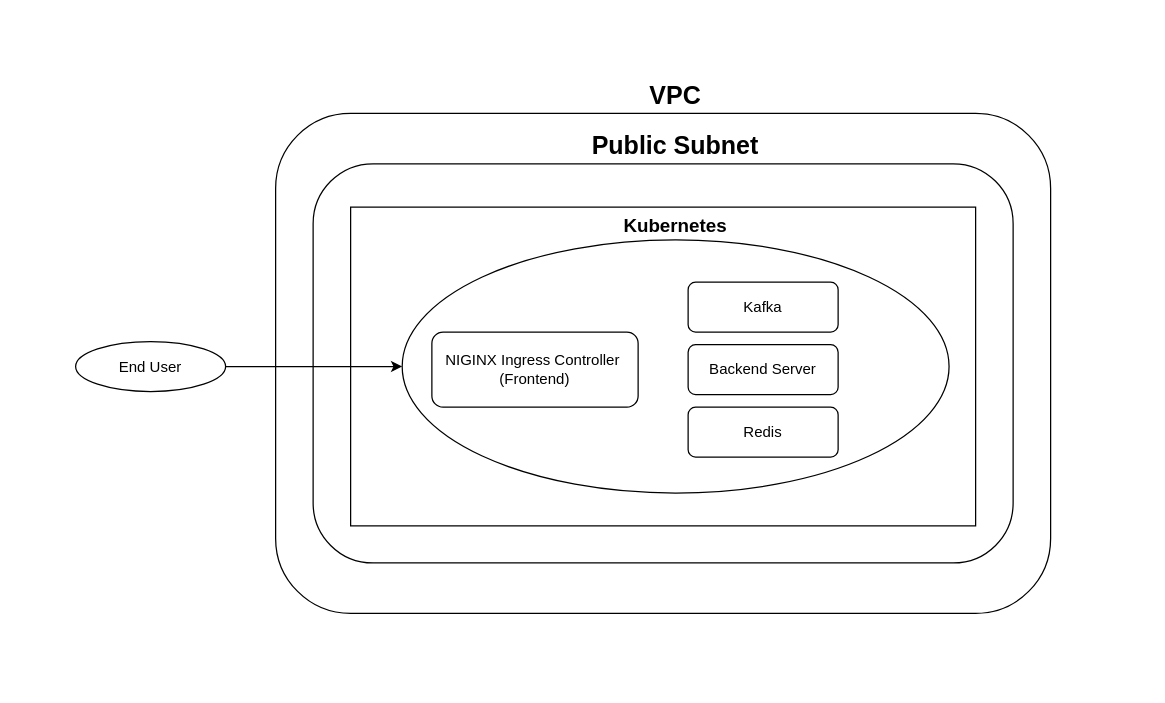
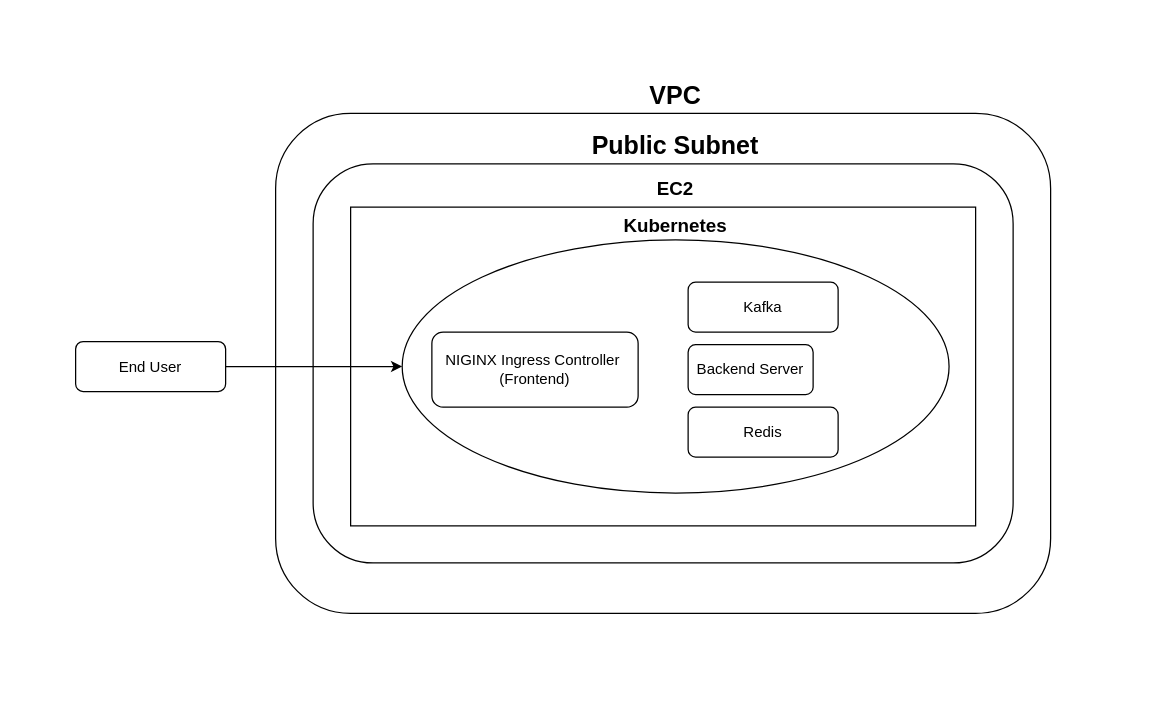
none -> (676, 188)
(151, 366) -> (151, 366)
(763, 369) -> (751, 369)
